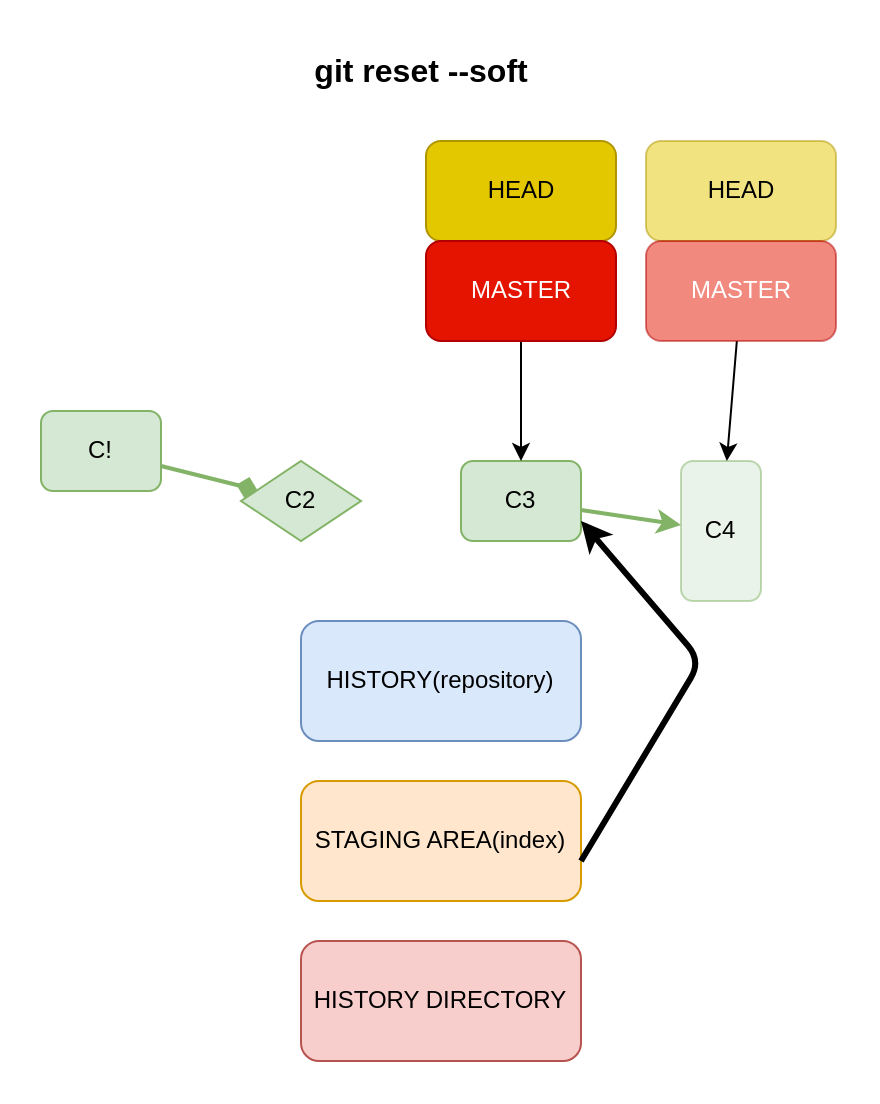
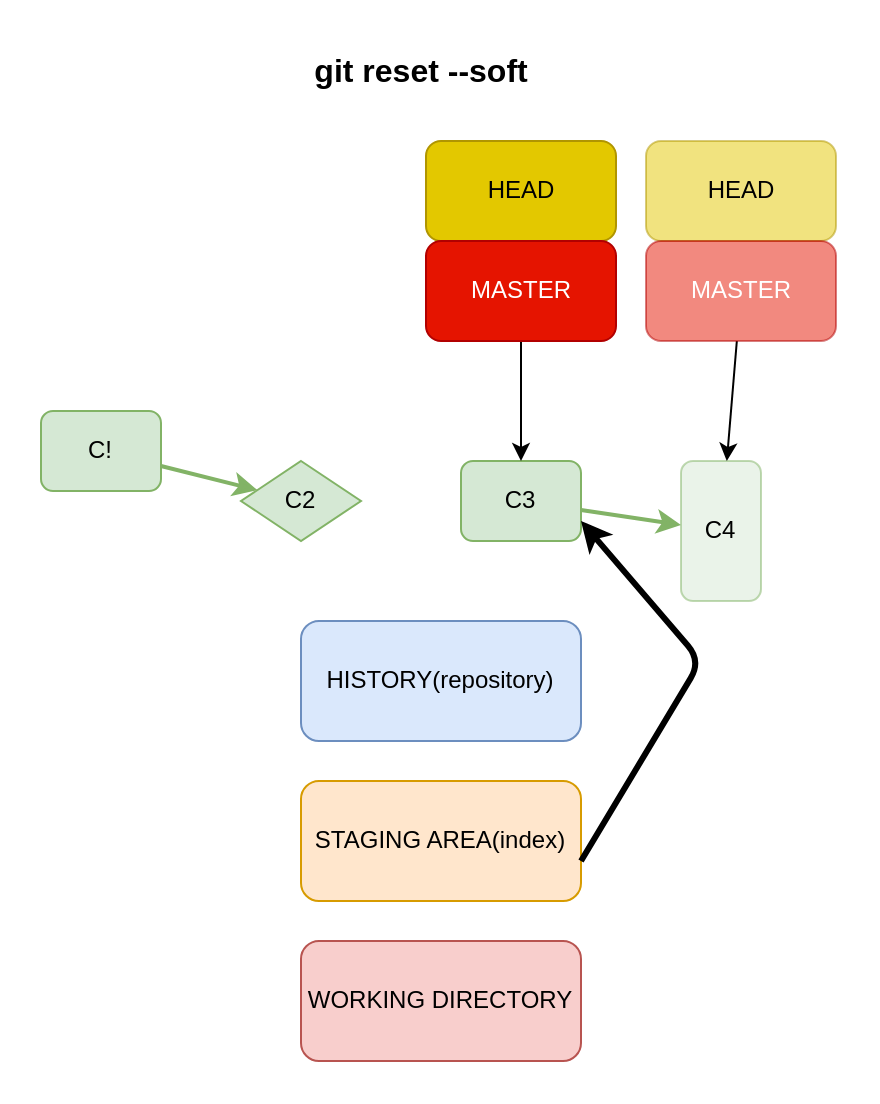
(239, 486) -> (239, 486)
(441, 1001) -> (441, 1001)
